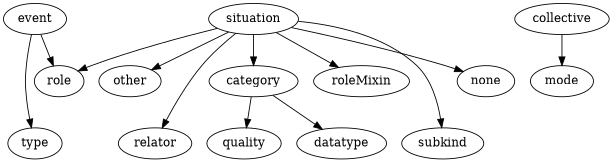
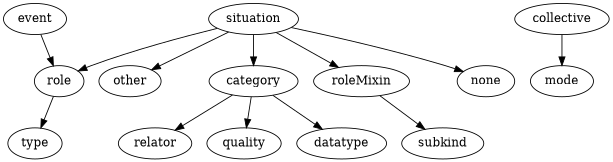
(380, 42) -> (399, 110)
(196, 73) -> (207, 110)
(25, 77) -> (49, 108)
